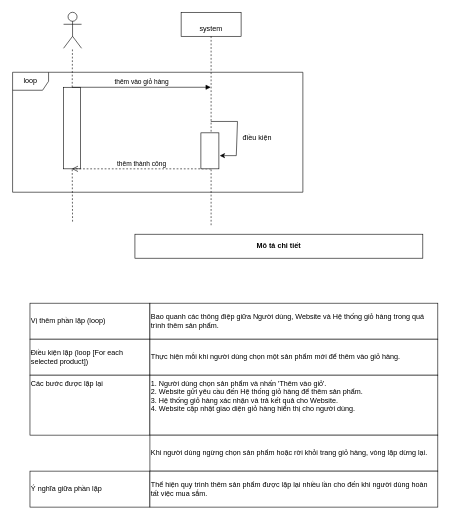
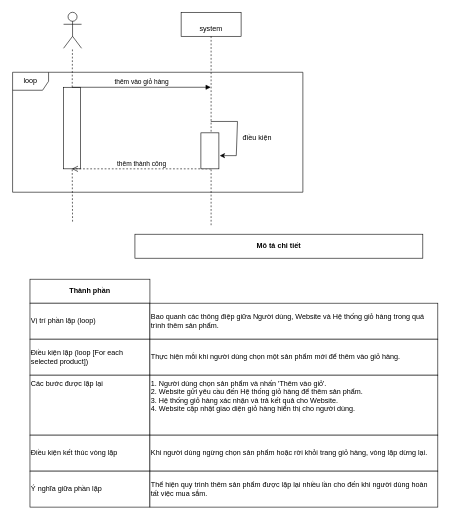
none -> (90, 291)
(72, 321) -> (70, 321)
none -> (90, 453)
